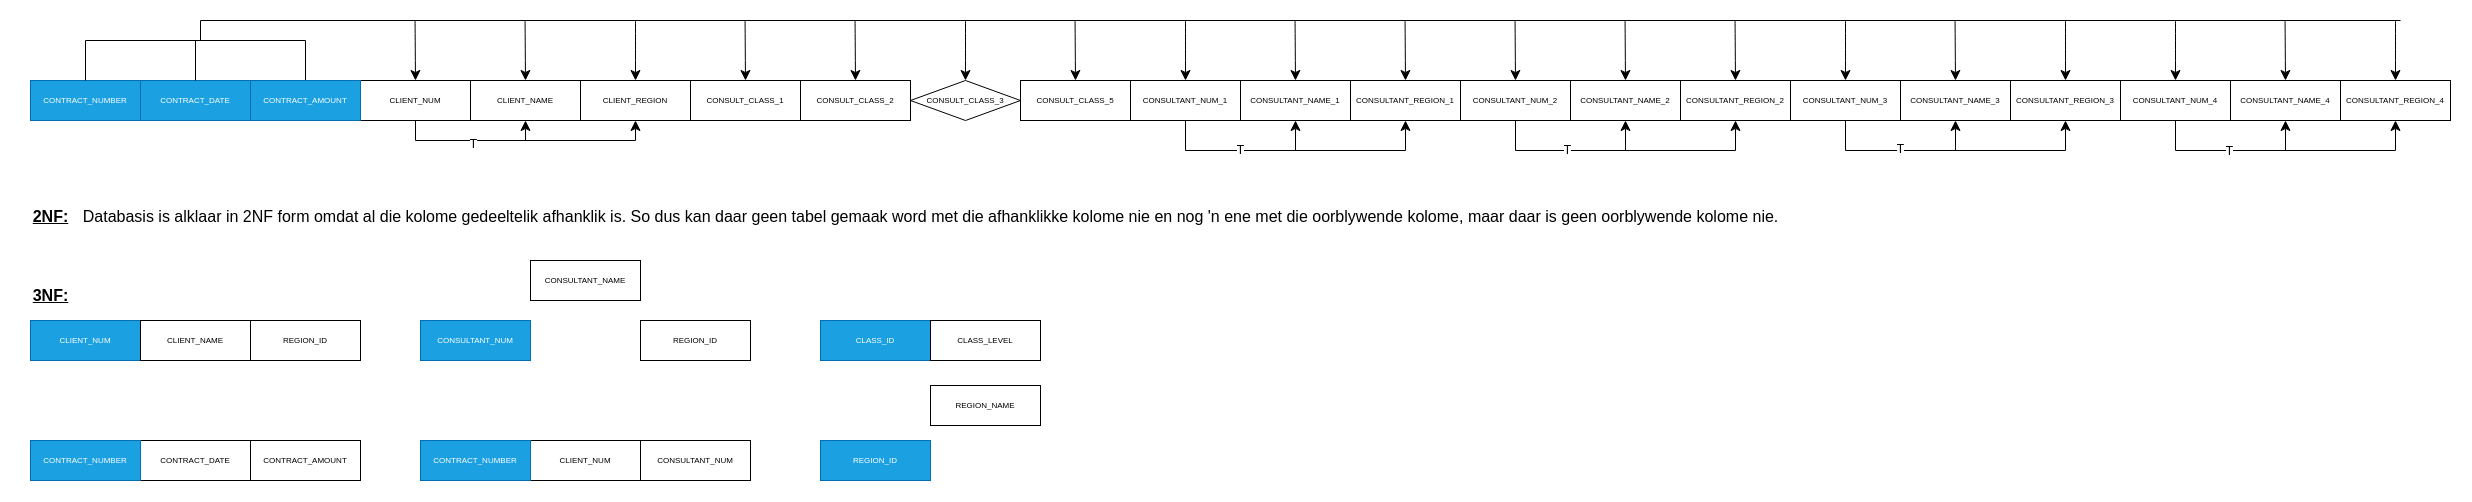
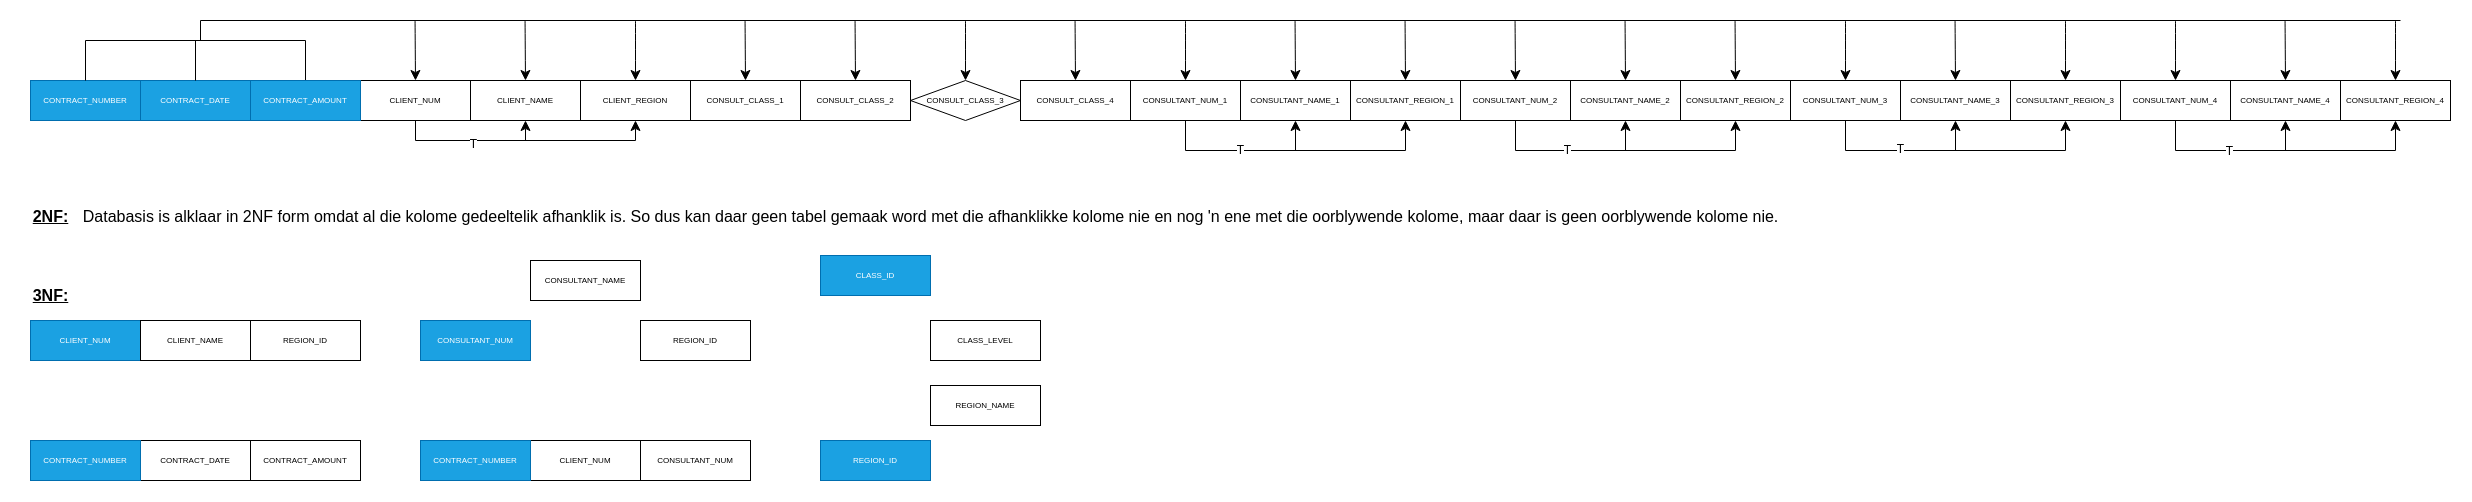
(1076, 101) -> (1076, 101)
(876, 341) -> (876, 276)
